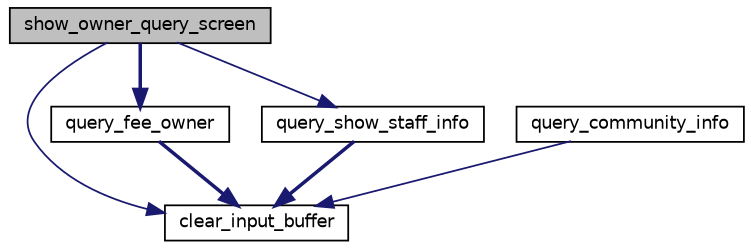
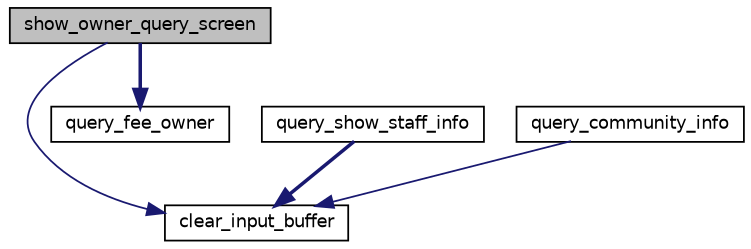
(248, 72) -> none
(191, 168) -> none
